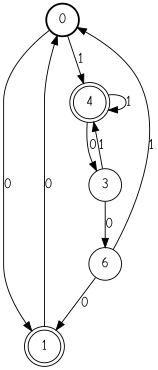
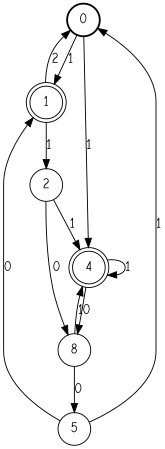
(8, 185) -> (71, 59)
none -> (46, 185)
(49, 185) -> (55, 59)
(105, 185) -> (74, 350)
(105, 264) -> (74, 429)
